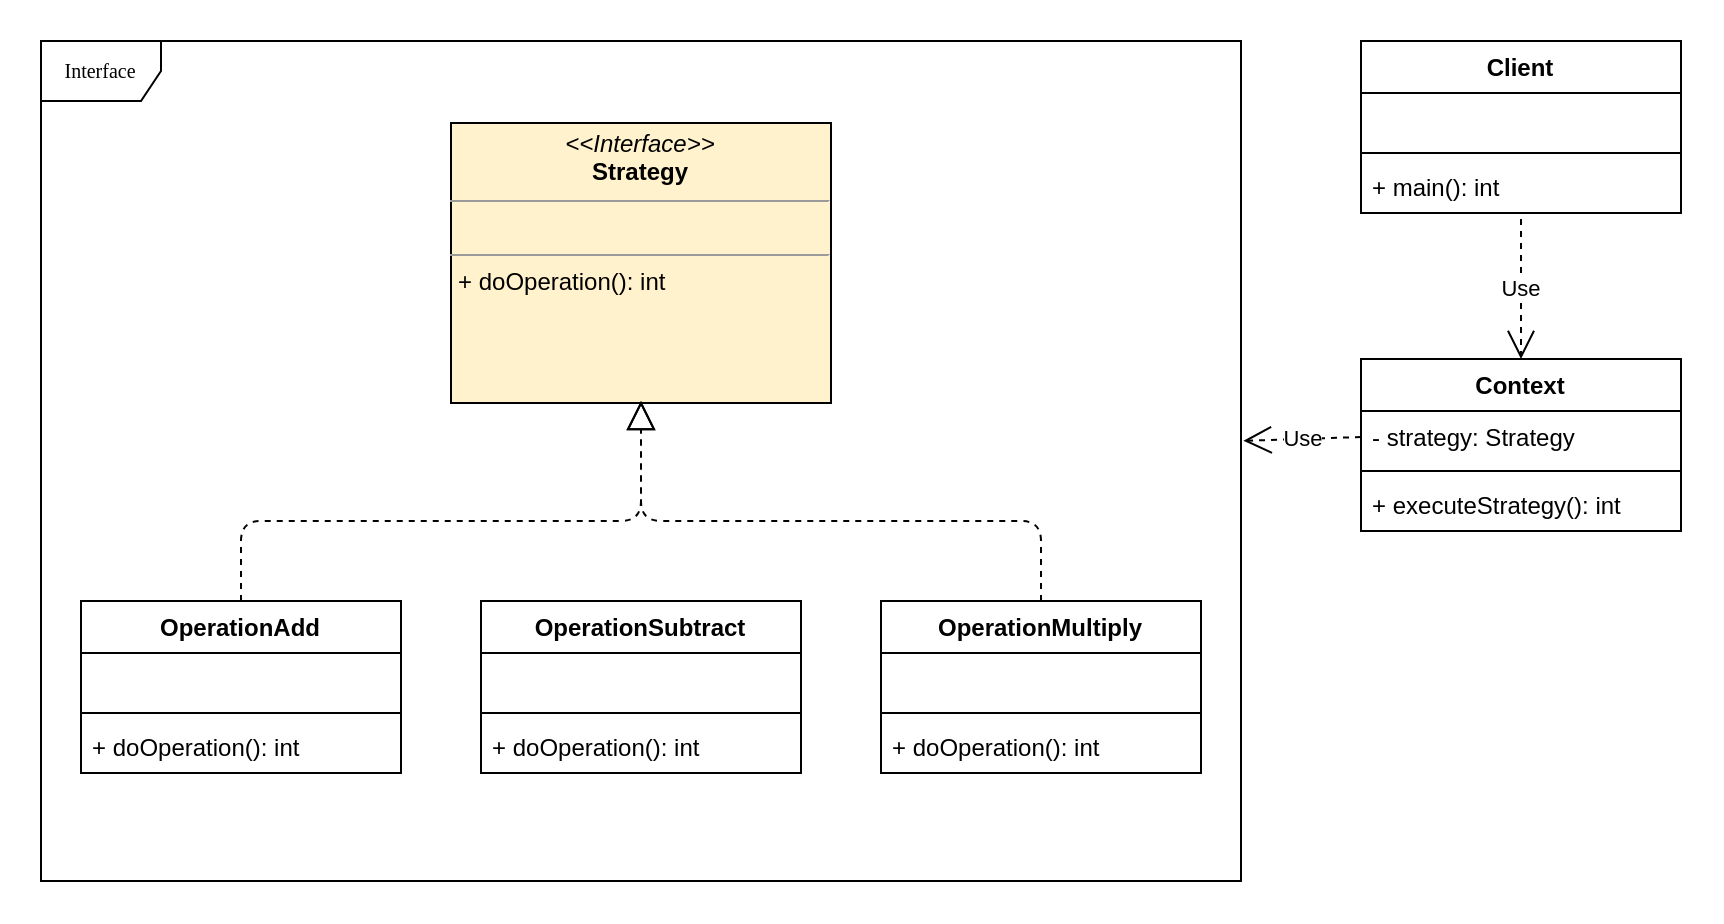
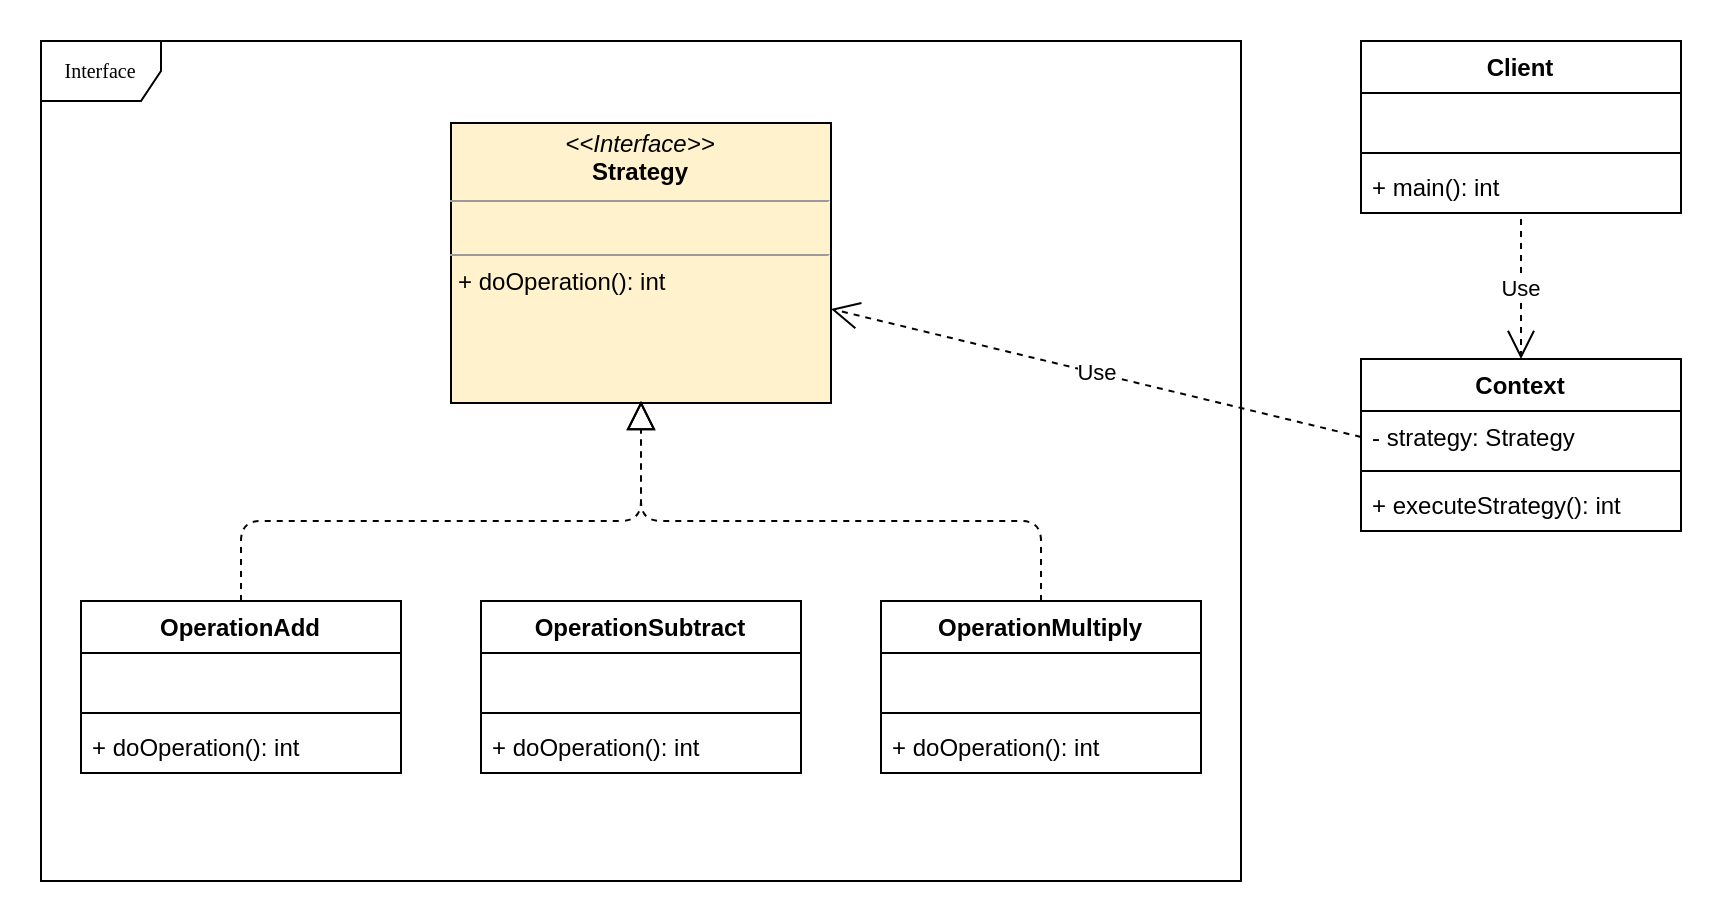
(1303, 439) -> (1097, 373)
